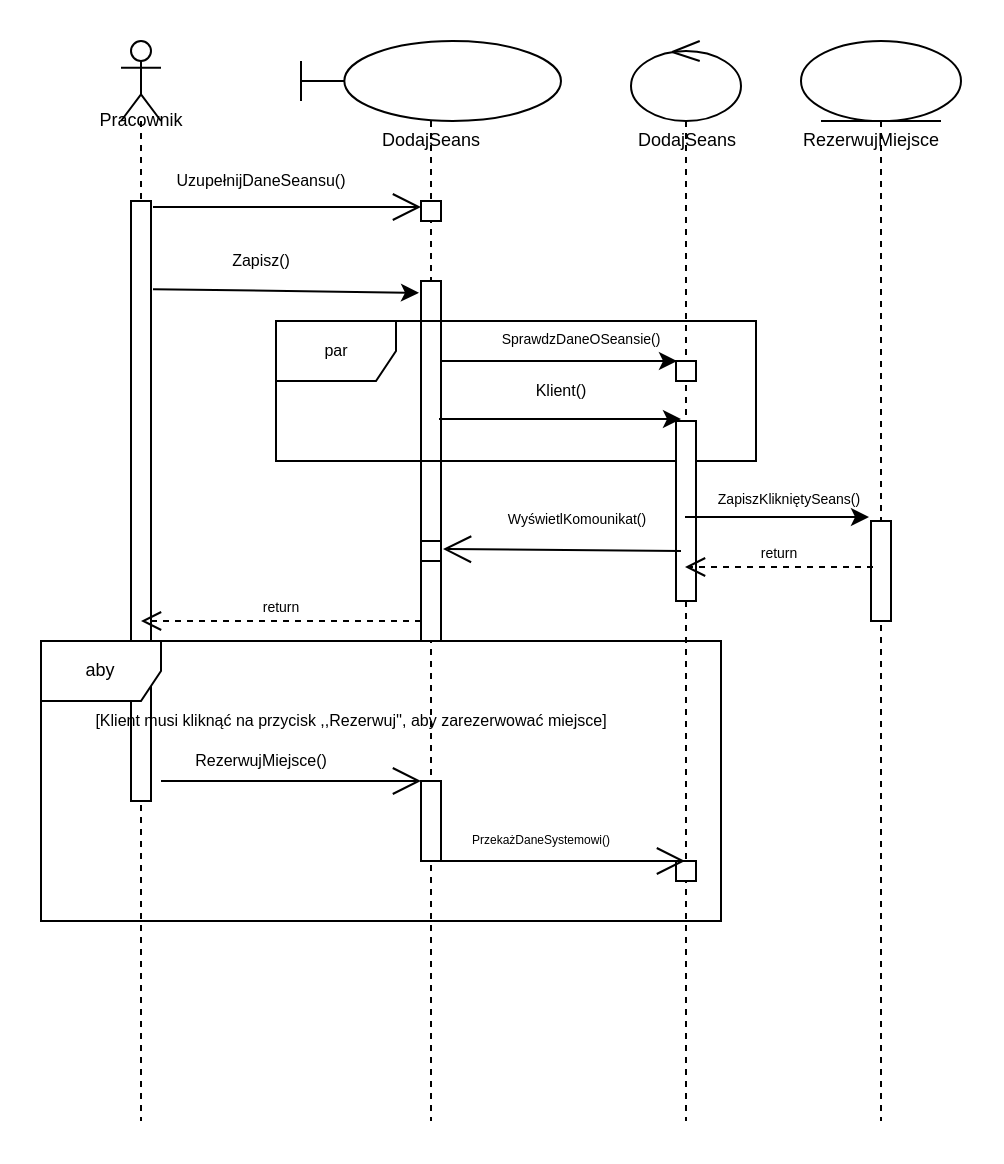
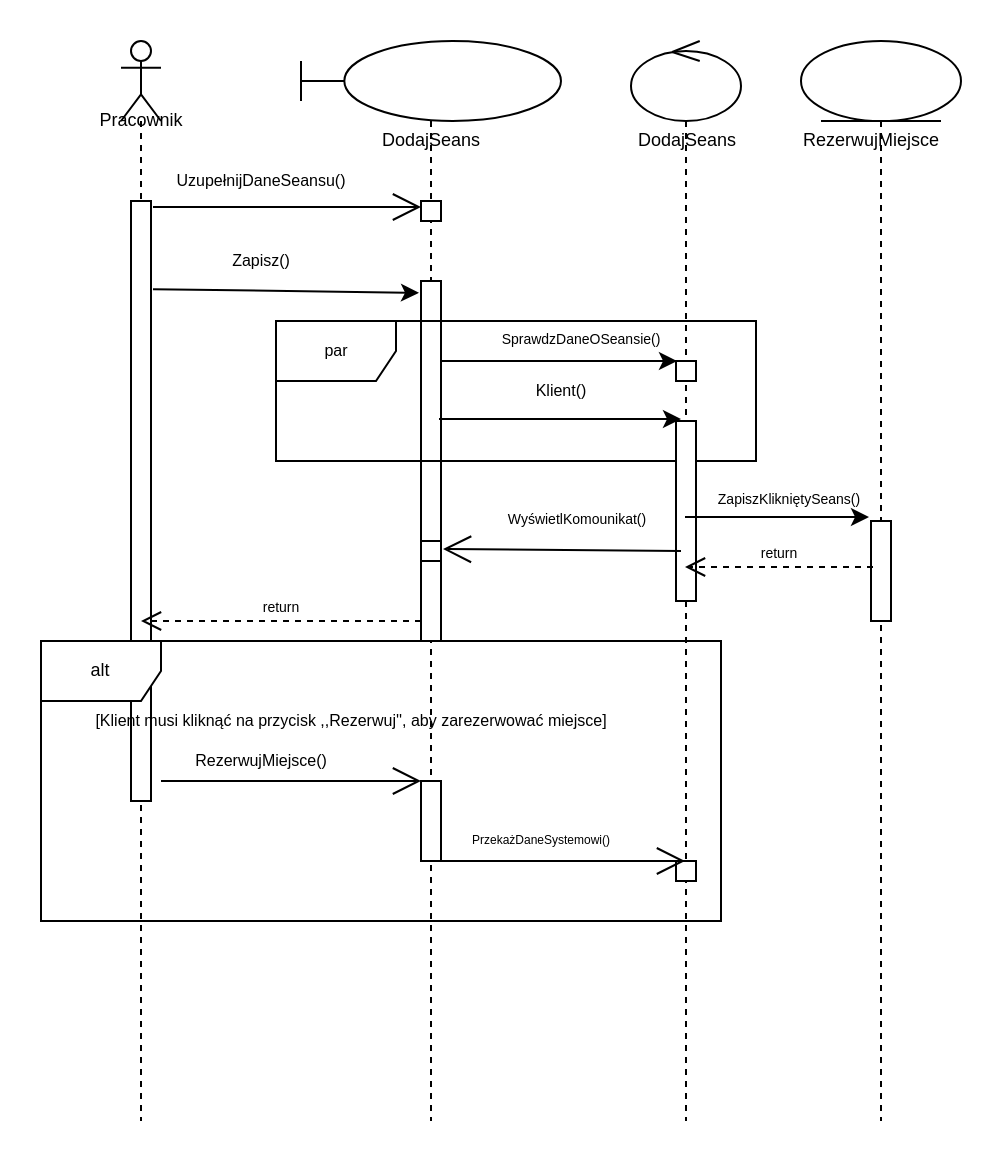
(101, 671) -> (101, 671)
